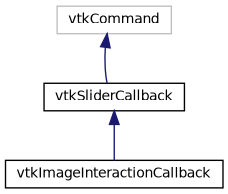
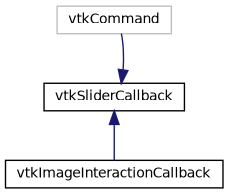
(105, 66) -> (123, 52)
